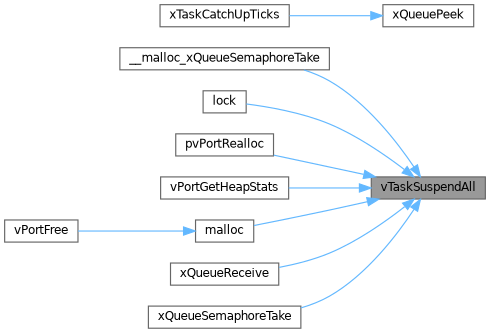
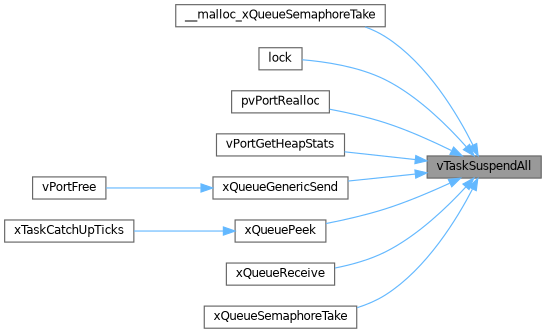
none -> (389, 208)
(225, 231) -> (280, 188)
